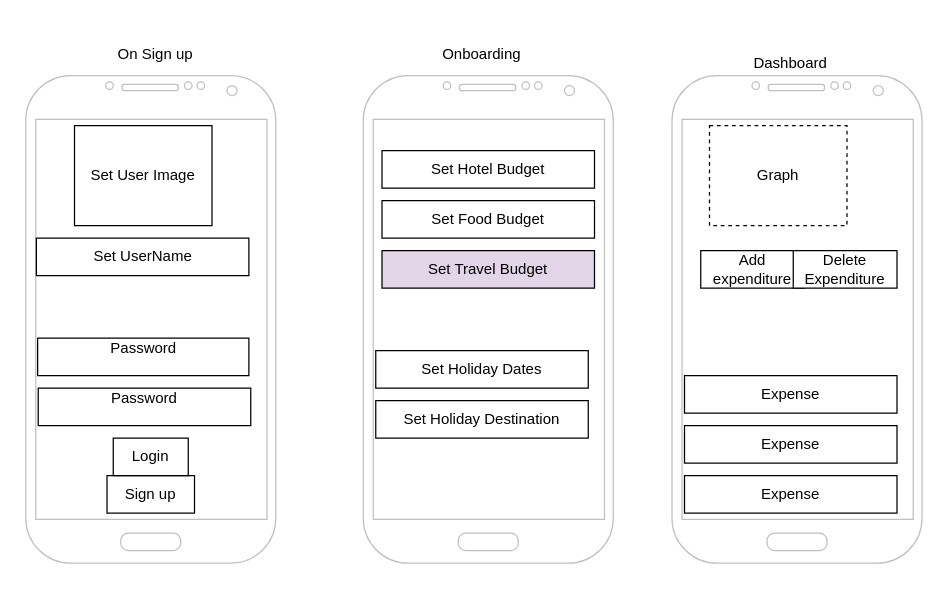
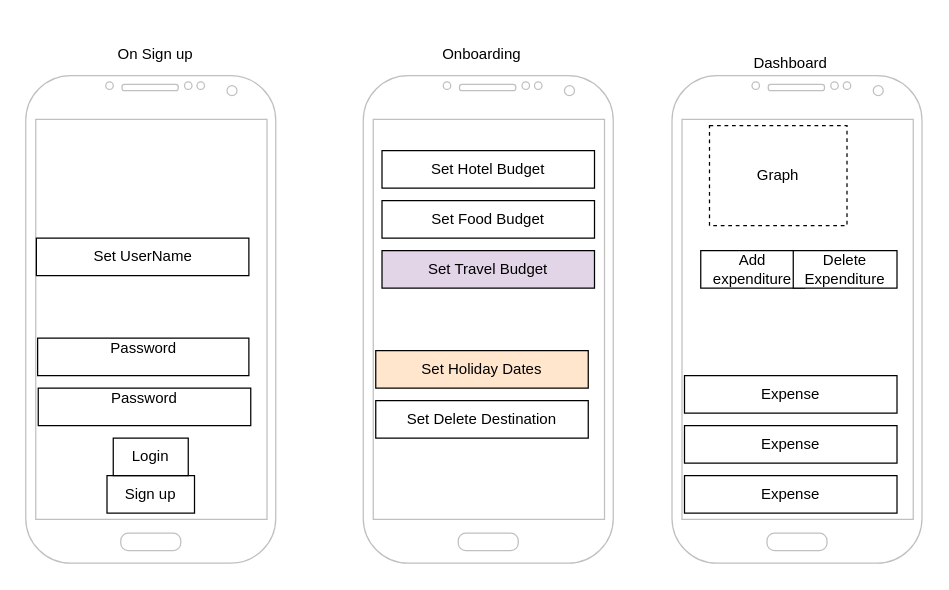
(143, 176) -> none
(482, 369) -> (482, 369)
(482, 419) -> (482, 419)
